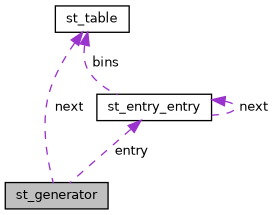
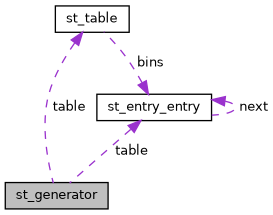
(92, 76) -> (125, 56)
(67, 107) -> (67, 107)
(130, 152) -> (130, 152)
